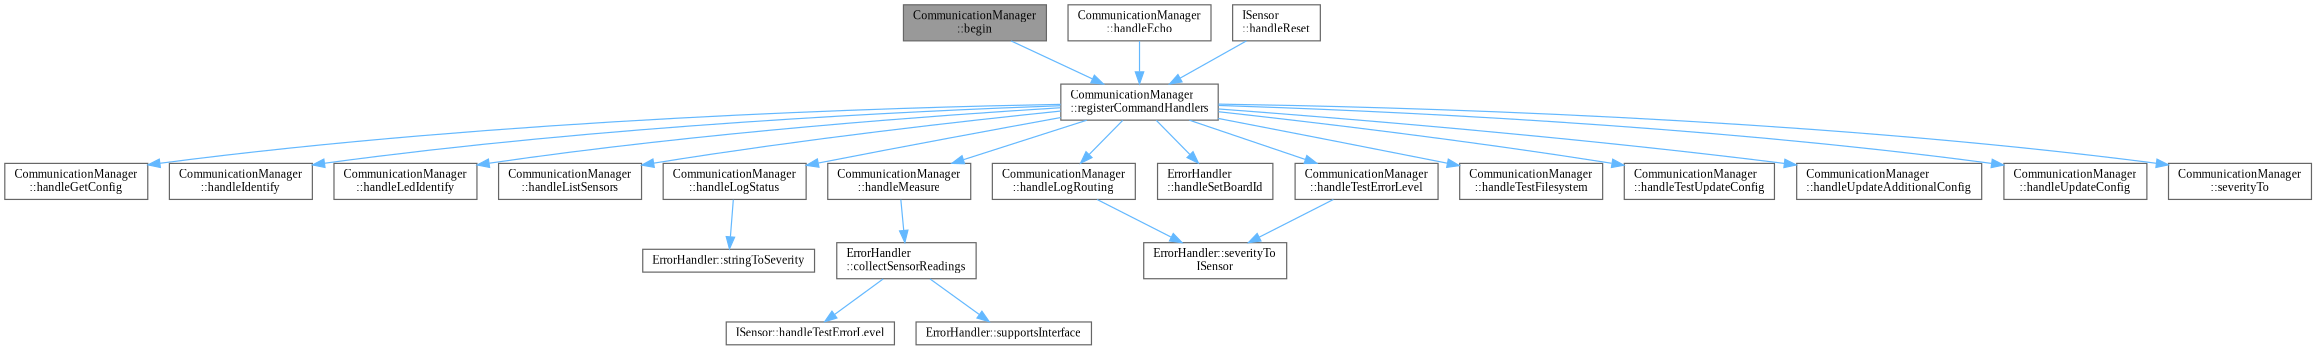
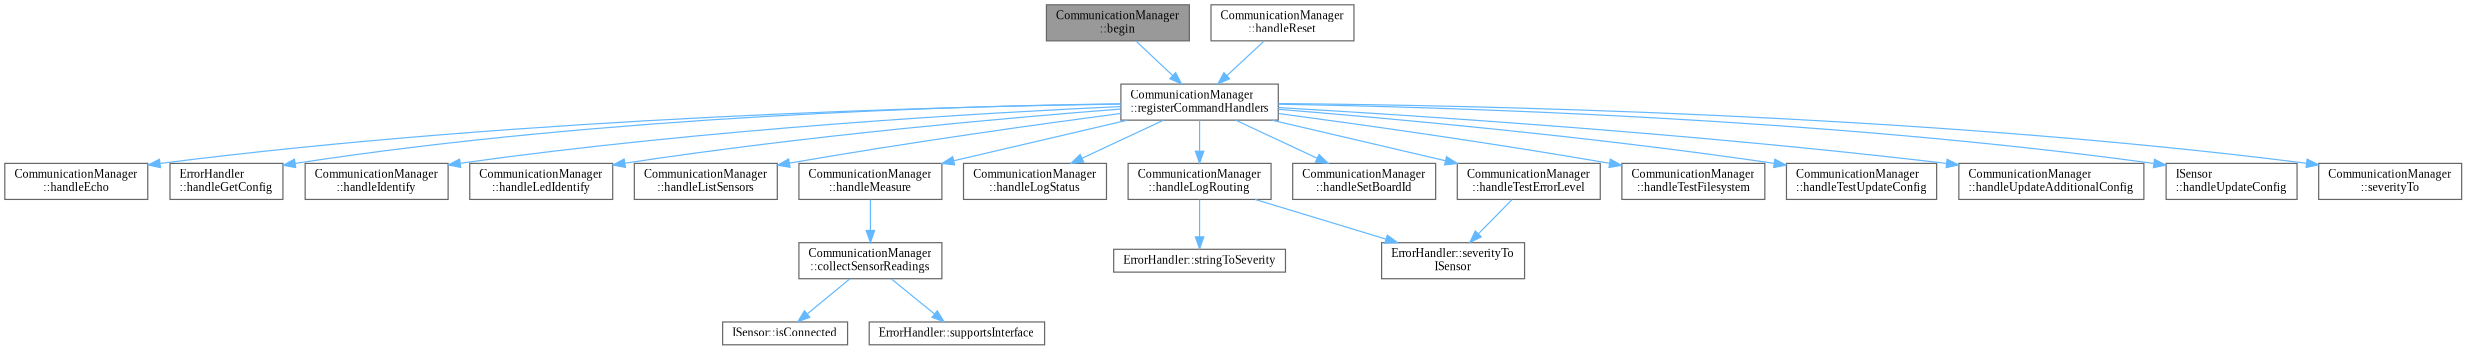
(1276, 23) -> (1282, 23)
(1140, 56) -> (496, 131)
(76, 181) -> (226, 181)
(1215, 181) -> (1364, 181)
(2075, 181) -> (2232, 181)
(732, 218) -> (1200, 218)
(906, 261) -> (870, 261)
(810, 333) -> (785, 333)
